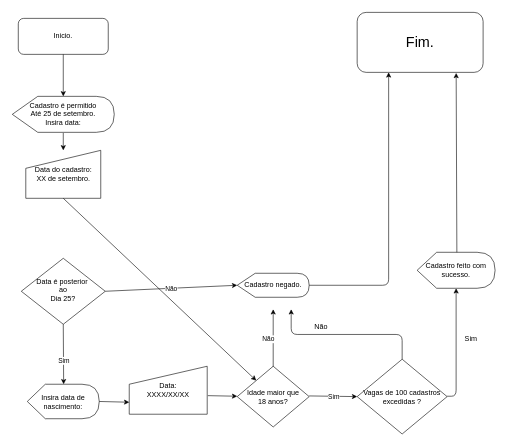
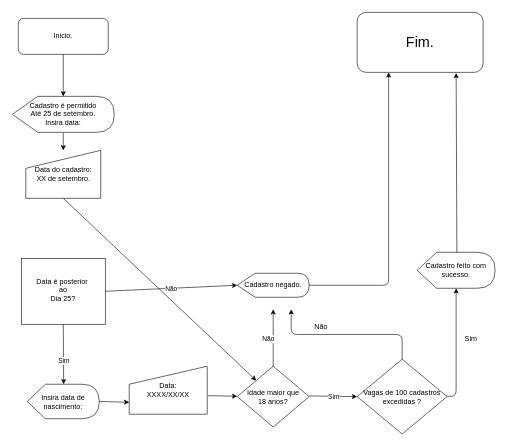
(63, 291) -> (63, 291)
